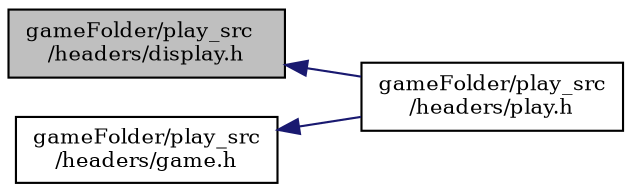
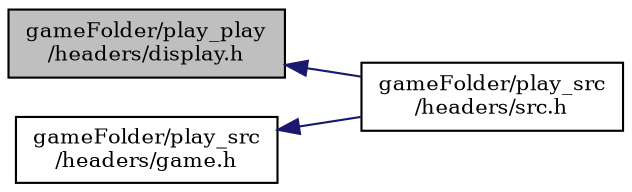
(147, 44) -> (147, 44)
(492, 97) -> (492, 97)
